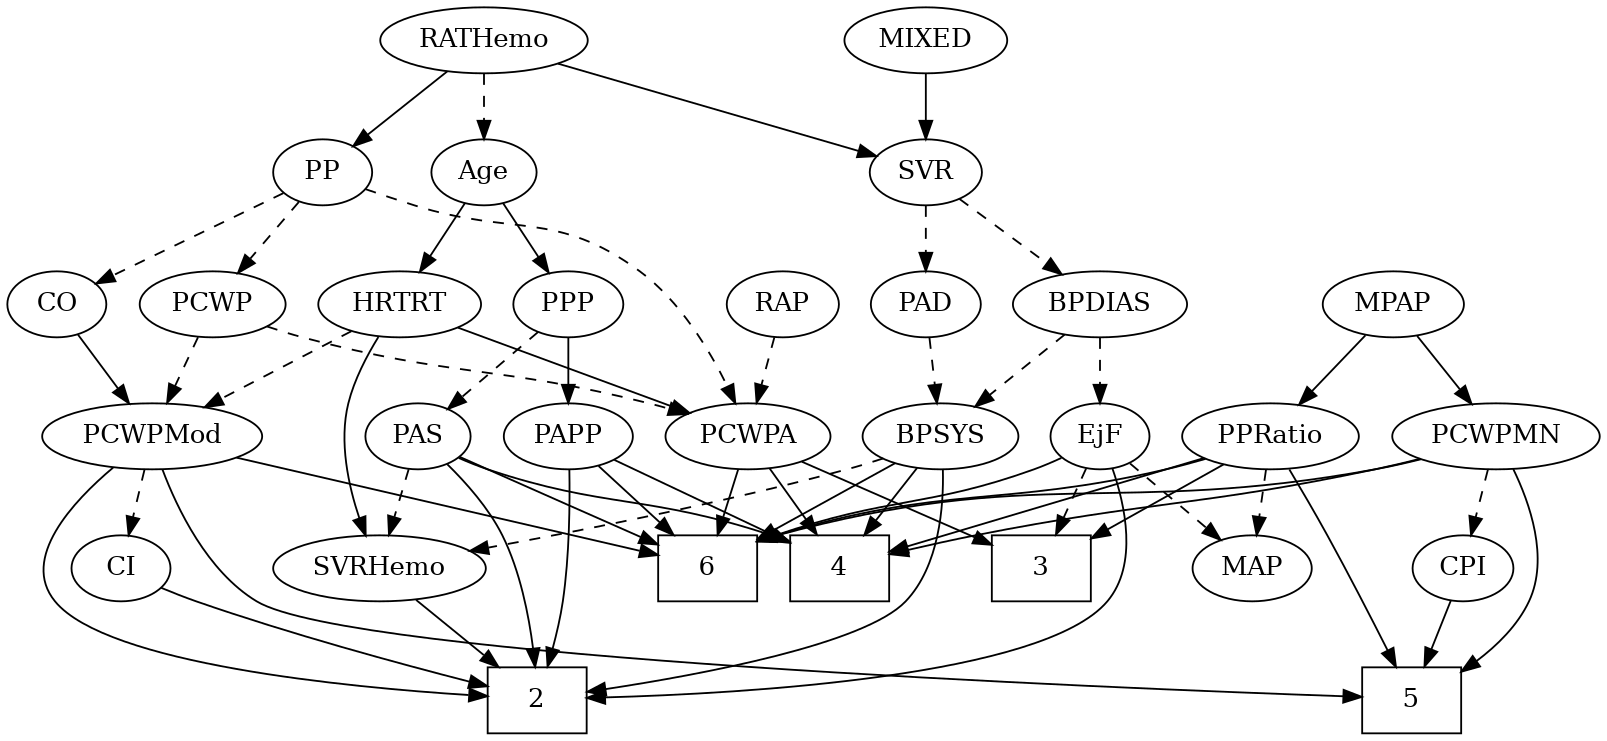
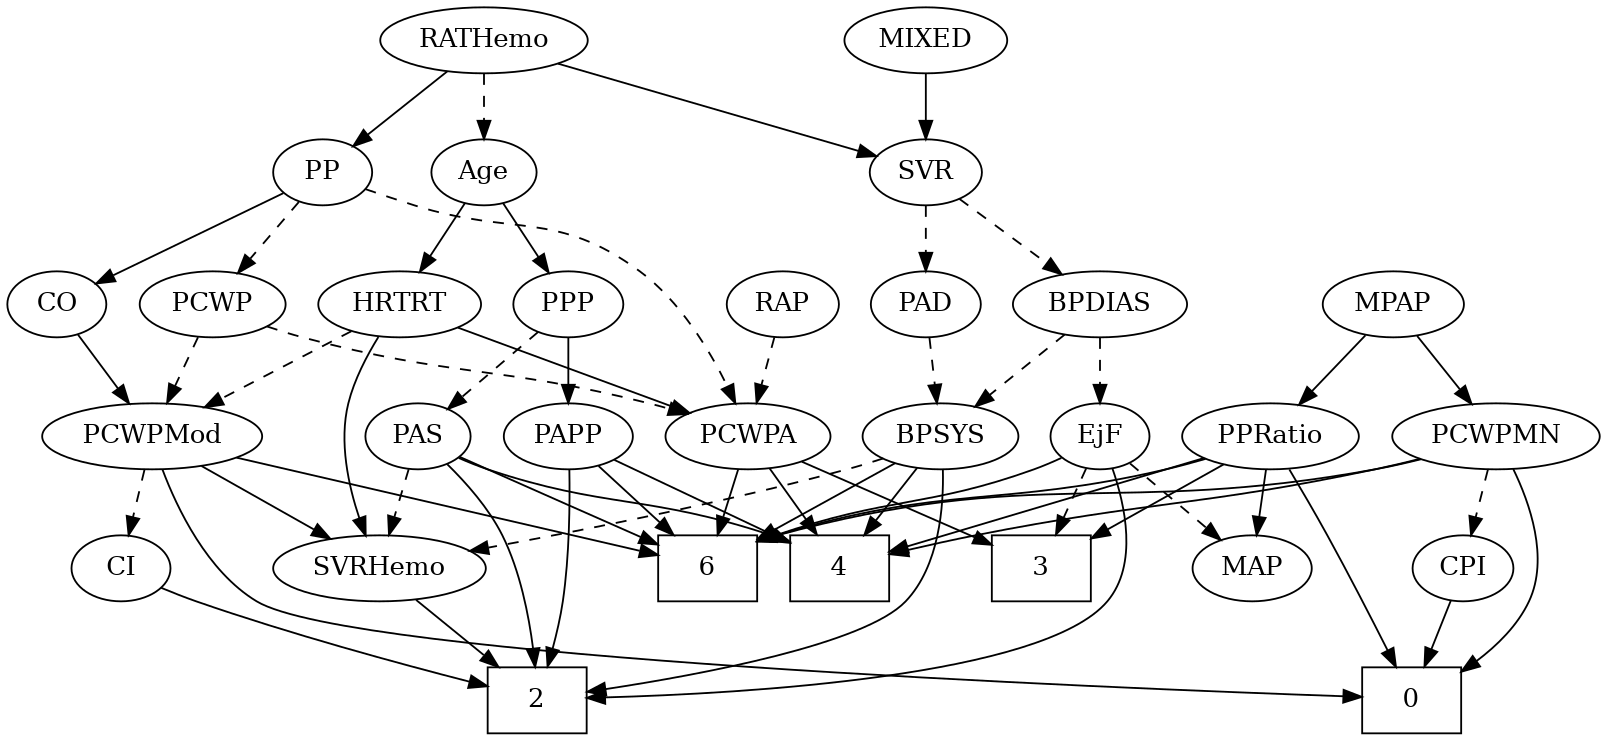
(198, 234) -> (198, 234)
(1261, 503) -> (1261, 503)
(176, 656) -> (258, 498)
(1412, 700) -> (1412, 700)
